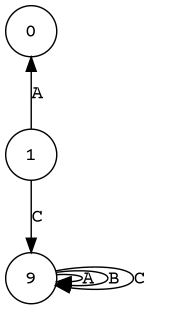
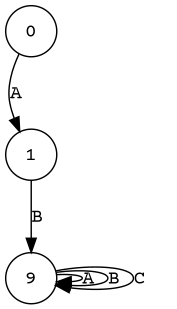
(31, 100) -> (9, 86)
(38, 216) -> (38, 216)
